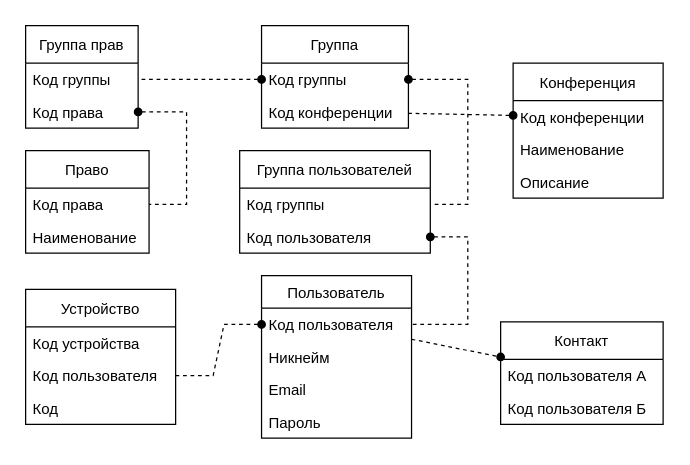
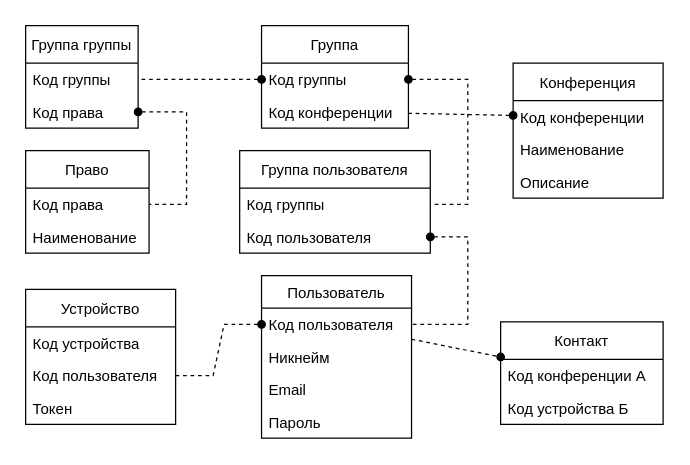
(81, 45) -> (81, 45)
(334, 170) -> (334, 170)
(579, 376) -> (575, 376)
(45, 409) -> (54, 409)
(579, 409) -> (571, 409)
